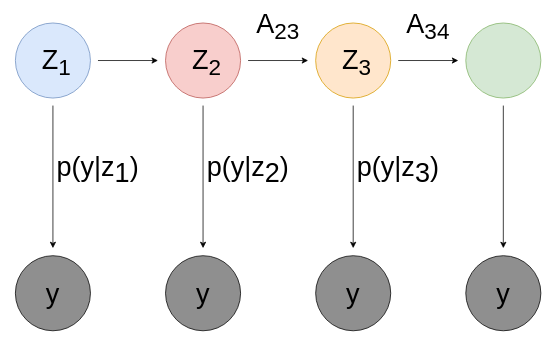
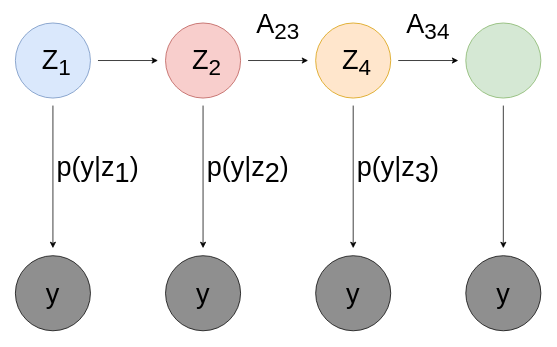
(353, 63) -> (353, 63)
